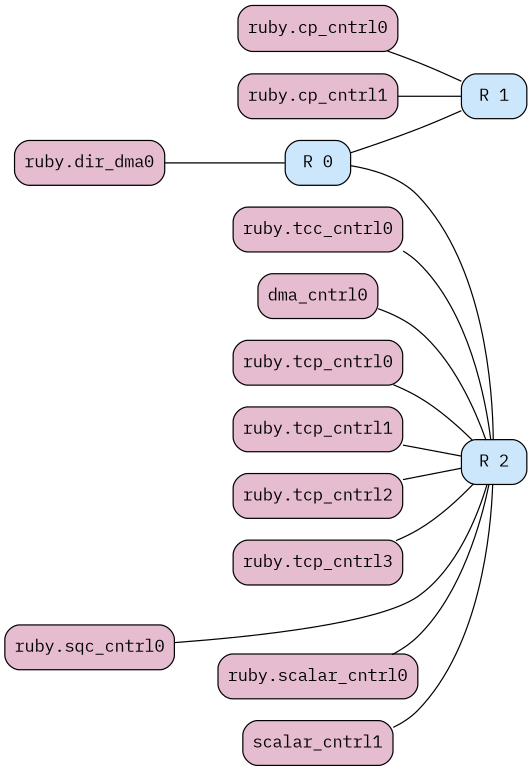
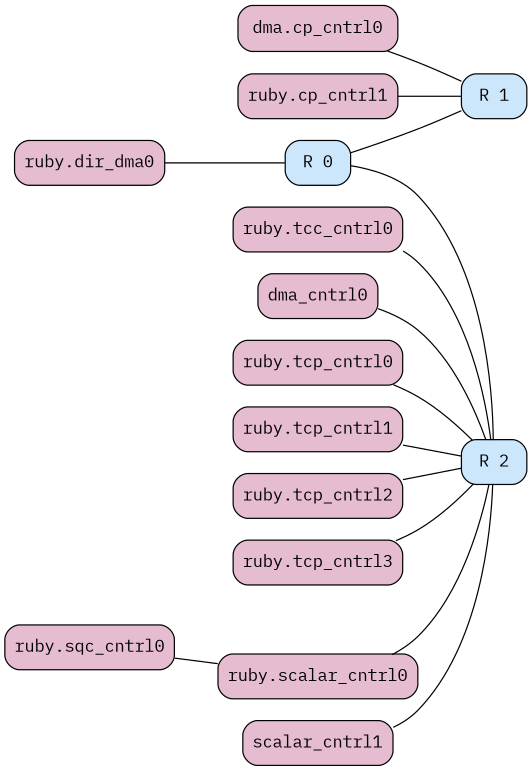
(318, 28) -> (318, 28)
(364, 617) -> (196, 661)
